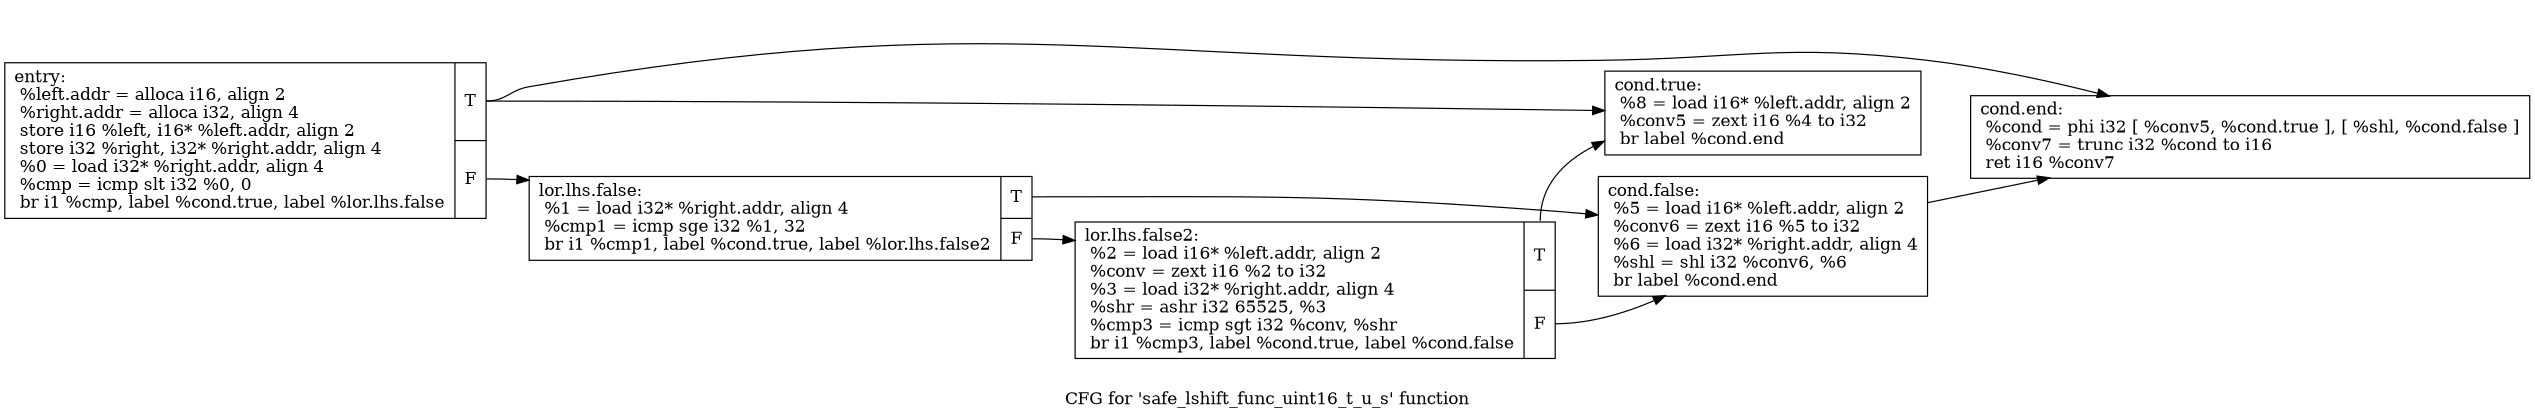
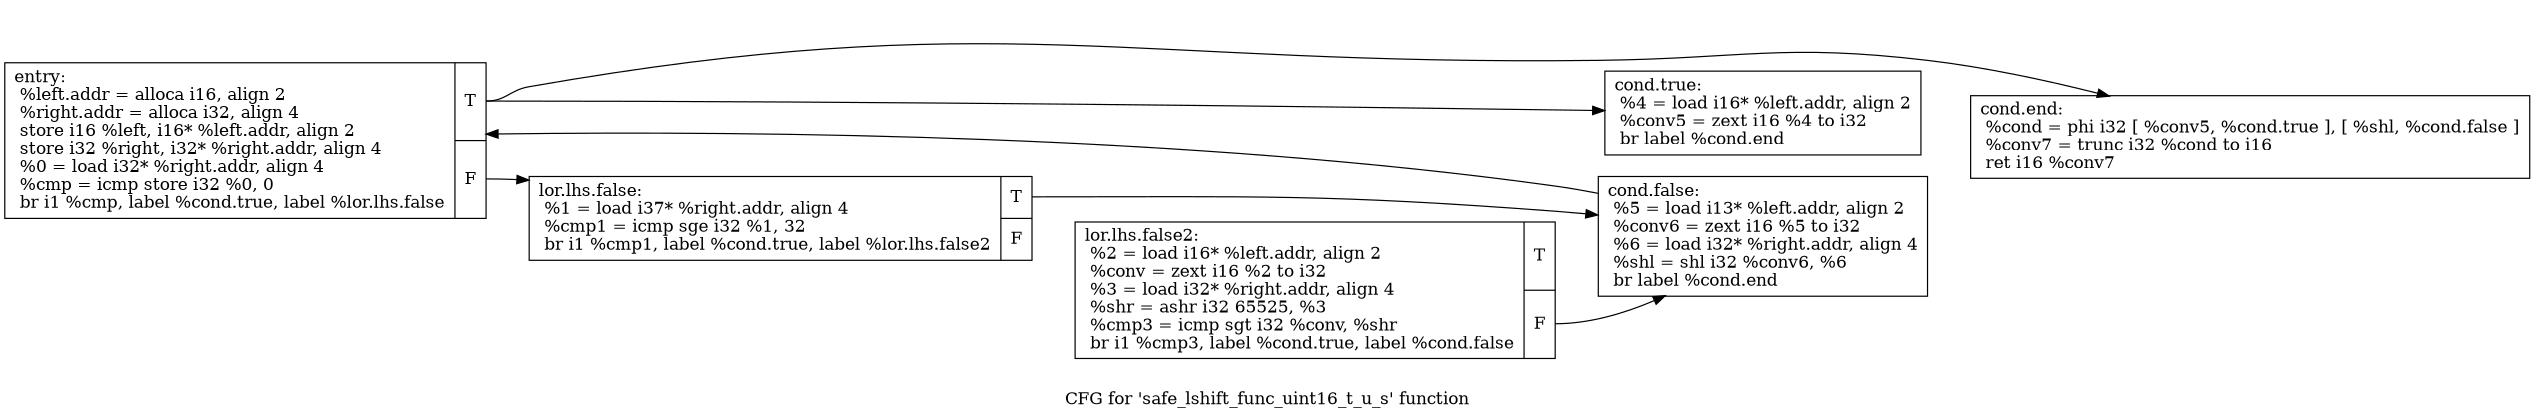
(1763, 103) -> (1763, 103)
(1556, 176) -> none
(133, 185) -> (144, 185)
(1983, 191) -> (1049, 143)
(694, 209) -> (694, 209)
(1756, 209) -> (1756, 209)
(1047, 239) -> none
